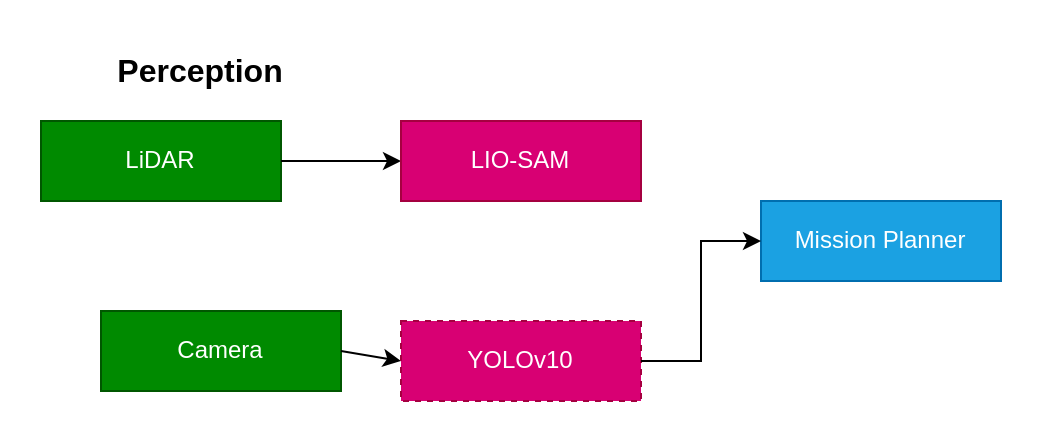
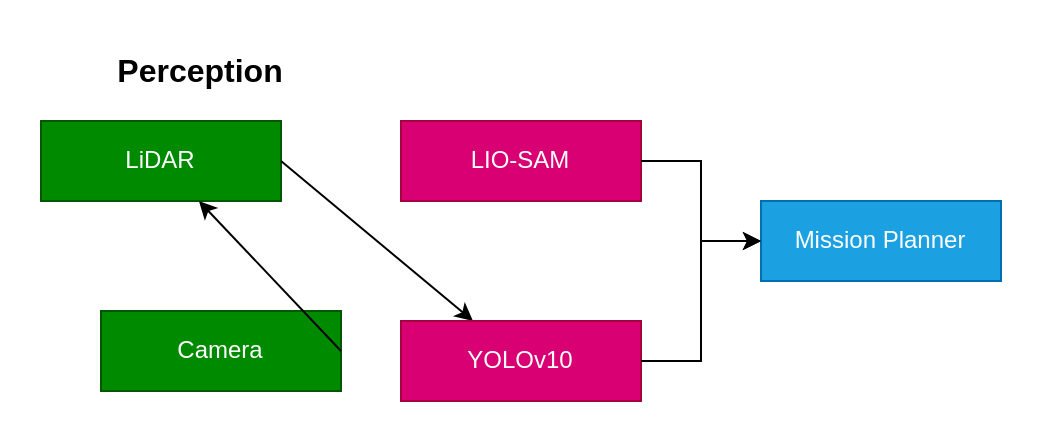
(334, 161) -> (372, 237)
none -> (701, 169)
(365, 355) -> (275, 281)
(521, 361) -> (521, 361)
